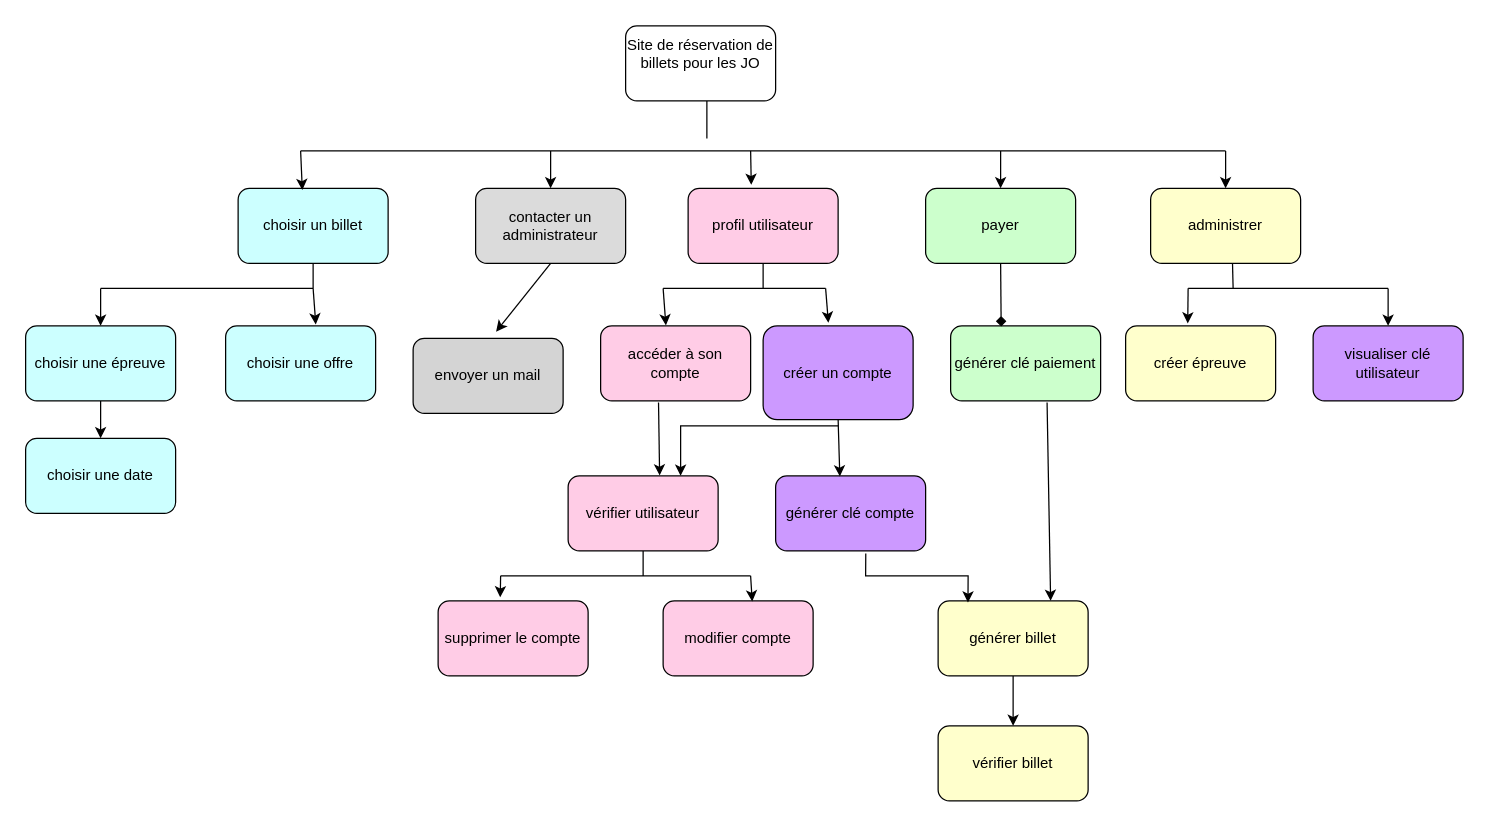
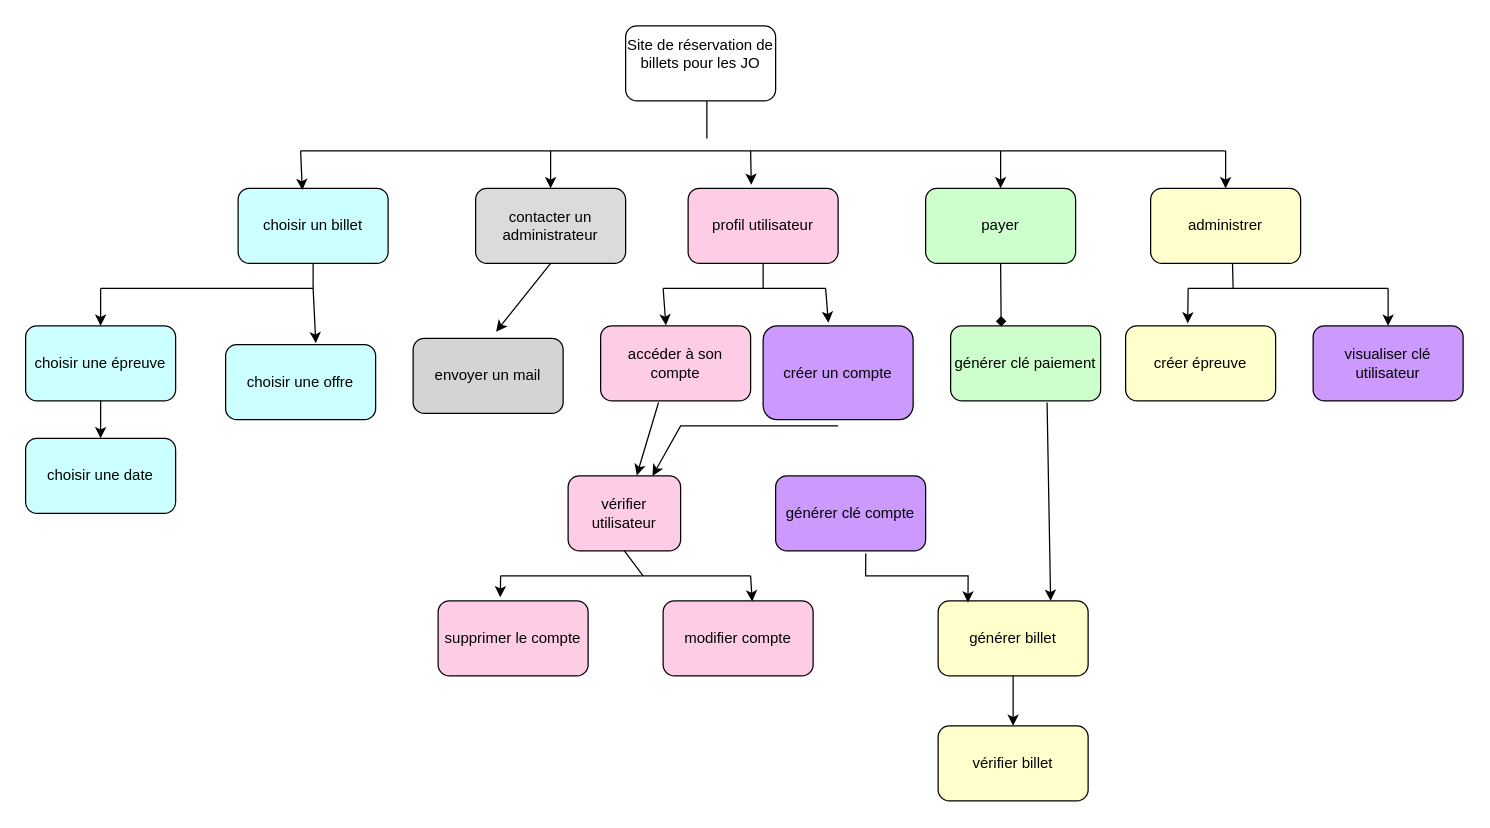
(301, 363) -> (301, 382)
(839, 444) -> none
(643, 513) -> (624, 513)
